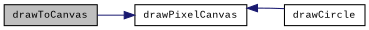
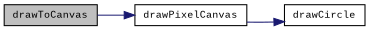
(271, 8) -> (260, 22)
